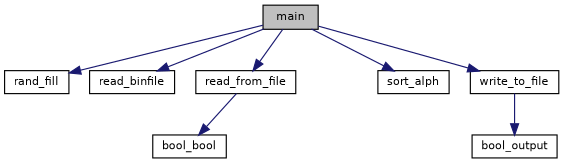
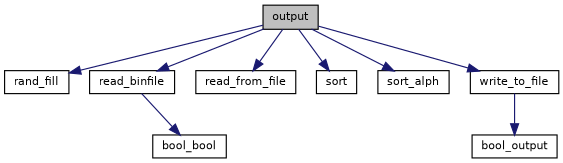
(291, 17) -> (291, 17)
none -> (337, 82)
(222, 110) -> (157, 110)
